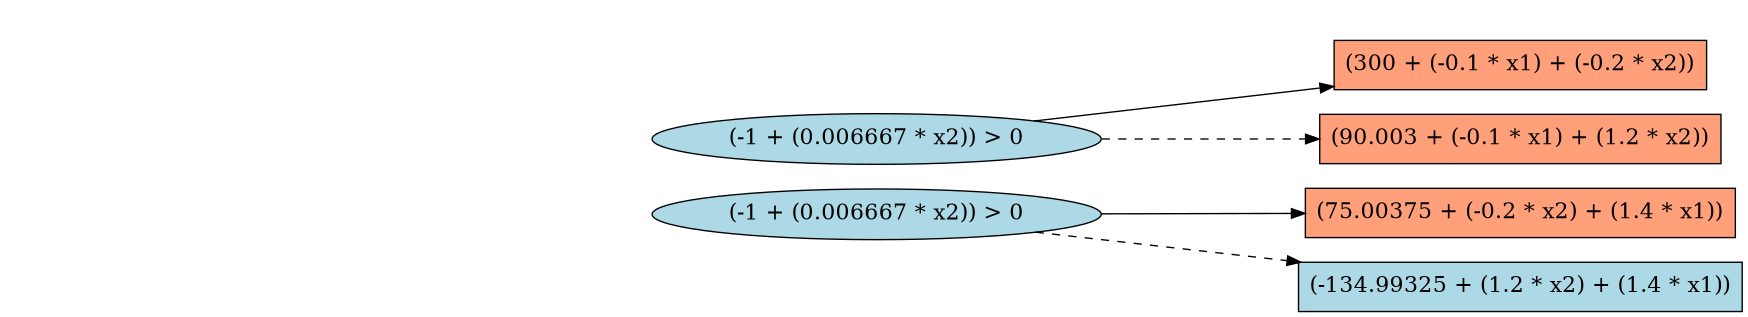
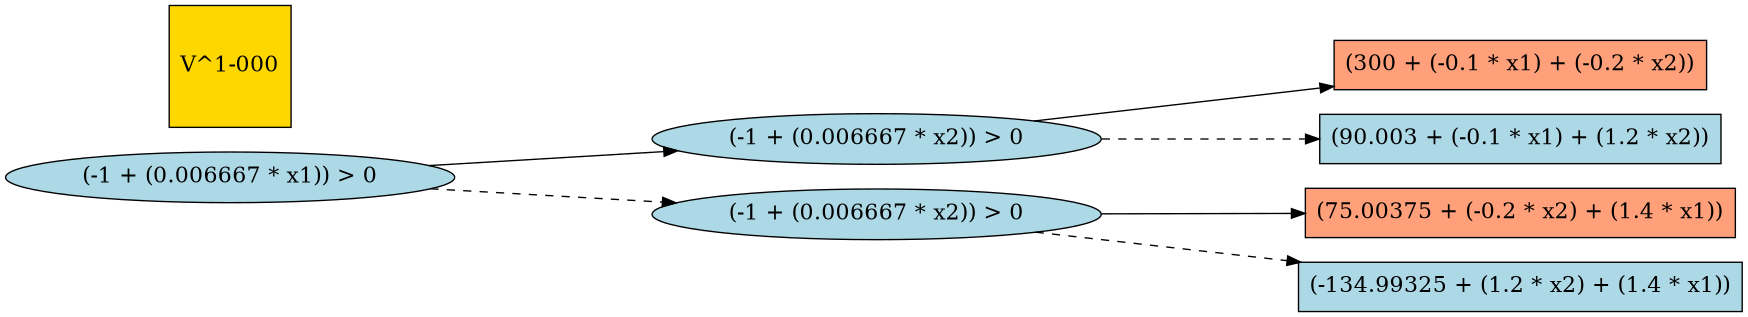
none -> (230, 66)
(1520, 139) -> (1520, 139)
none -> (230, 177)
